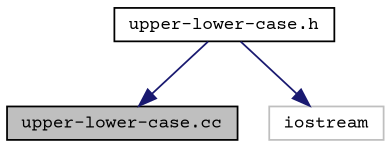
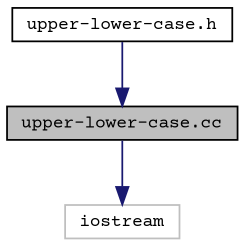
(269, 68) -> (122, 164)
